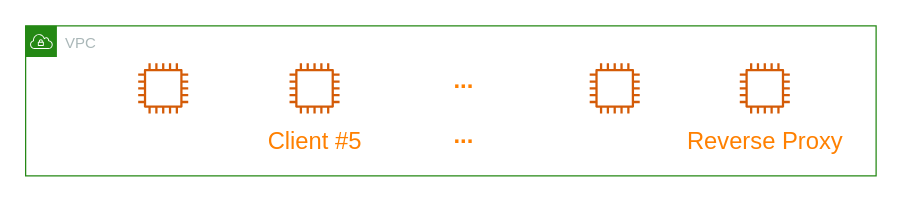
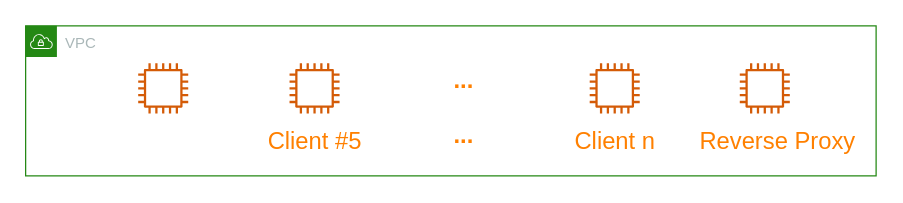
none -> (614, 142)
(764, 142) -> (777, 142)
